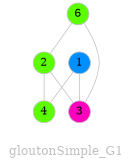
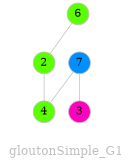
(80, 63) -> (80, 63)
(99, 63) -> none
(59, 83) -> none
